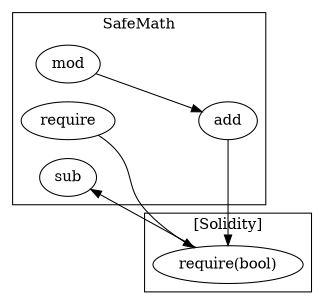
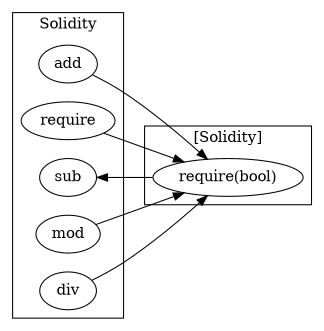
(139, 25) -> (68, 25)
(144, 91) -> (135, 211)
none -> (68, 291)
